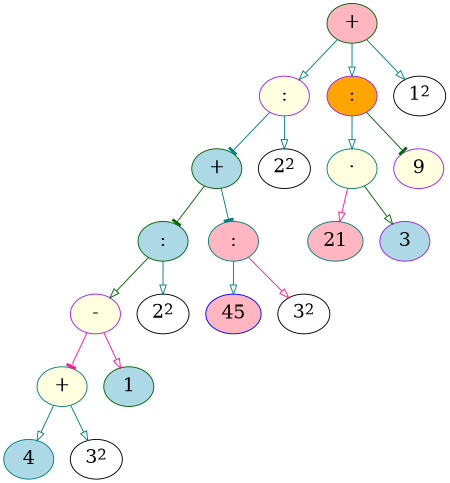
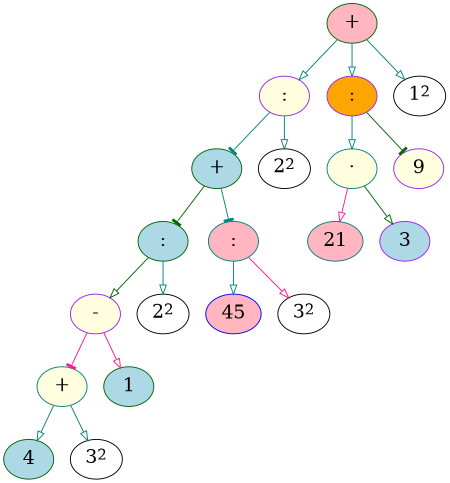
(29, 459) -> (29, 459)
